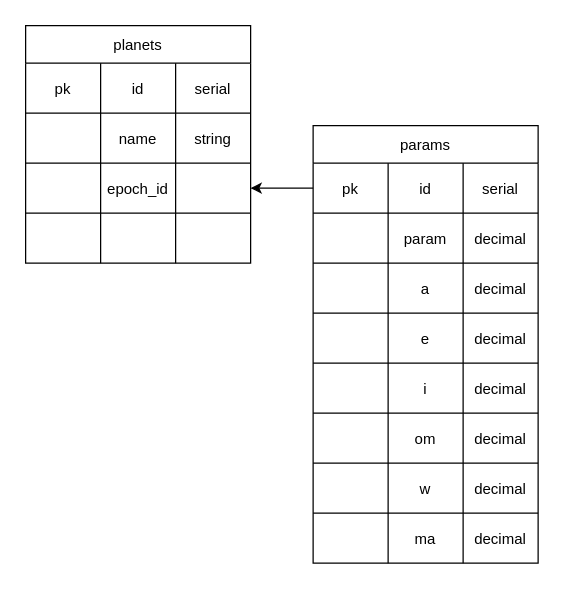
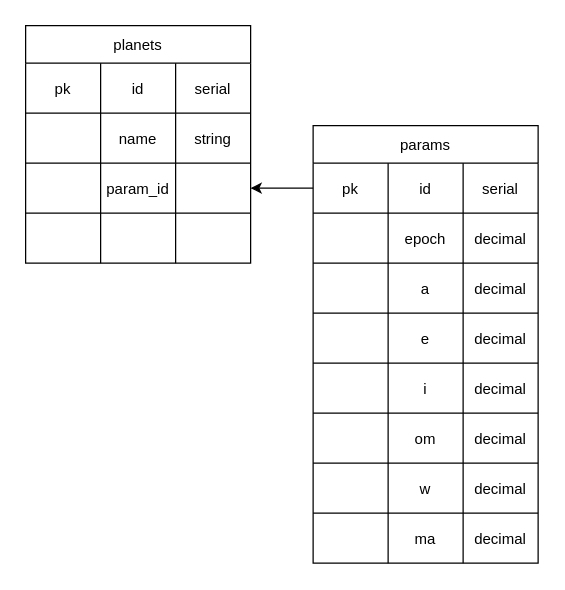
(138, 189) -> (138, 189)
(425, 239) -> (425, 239)
